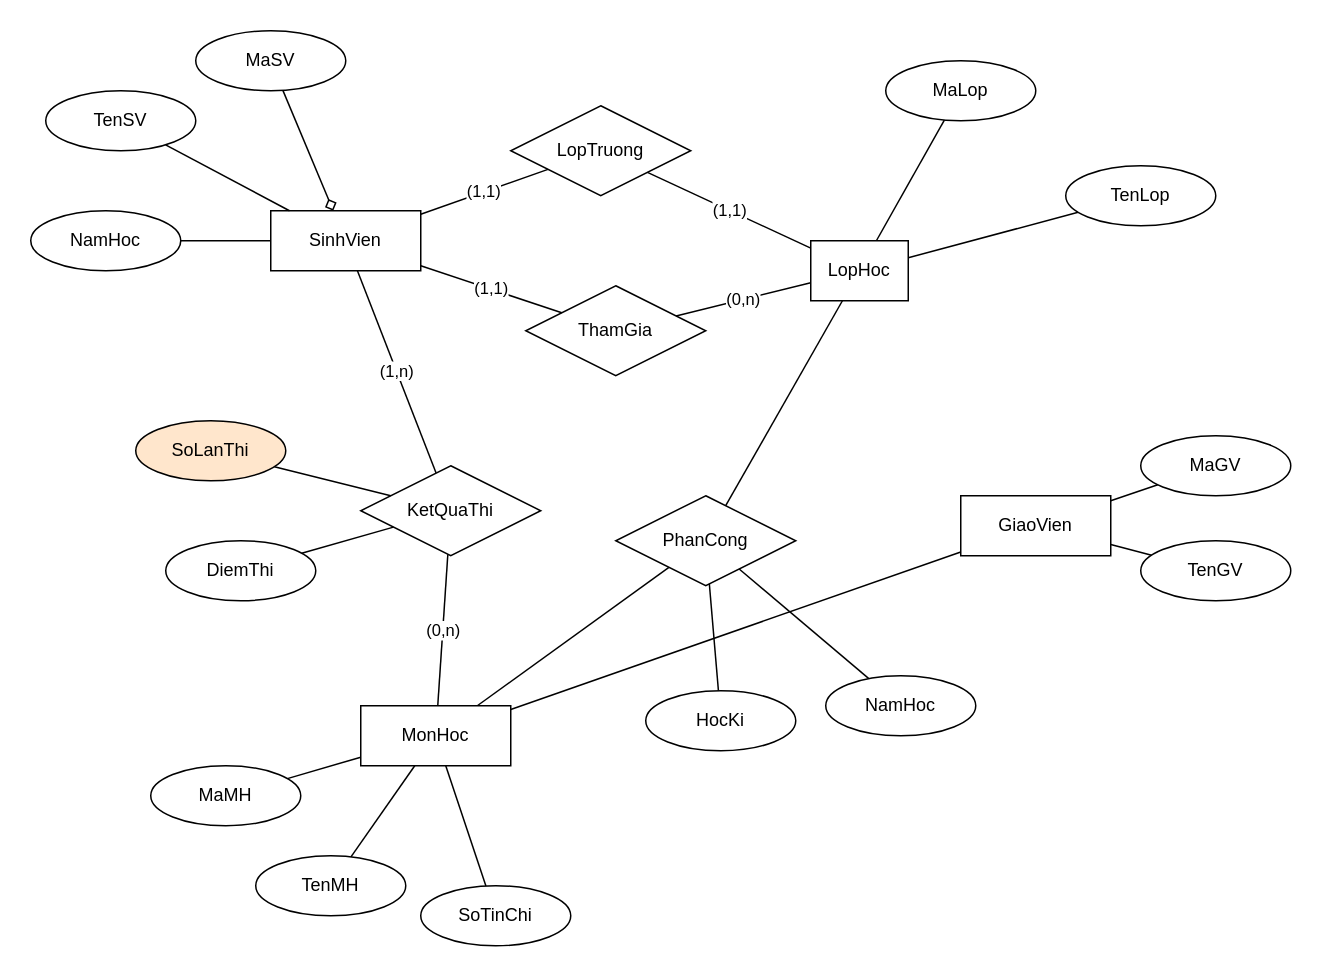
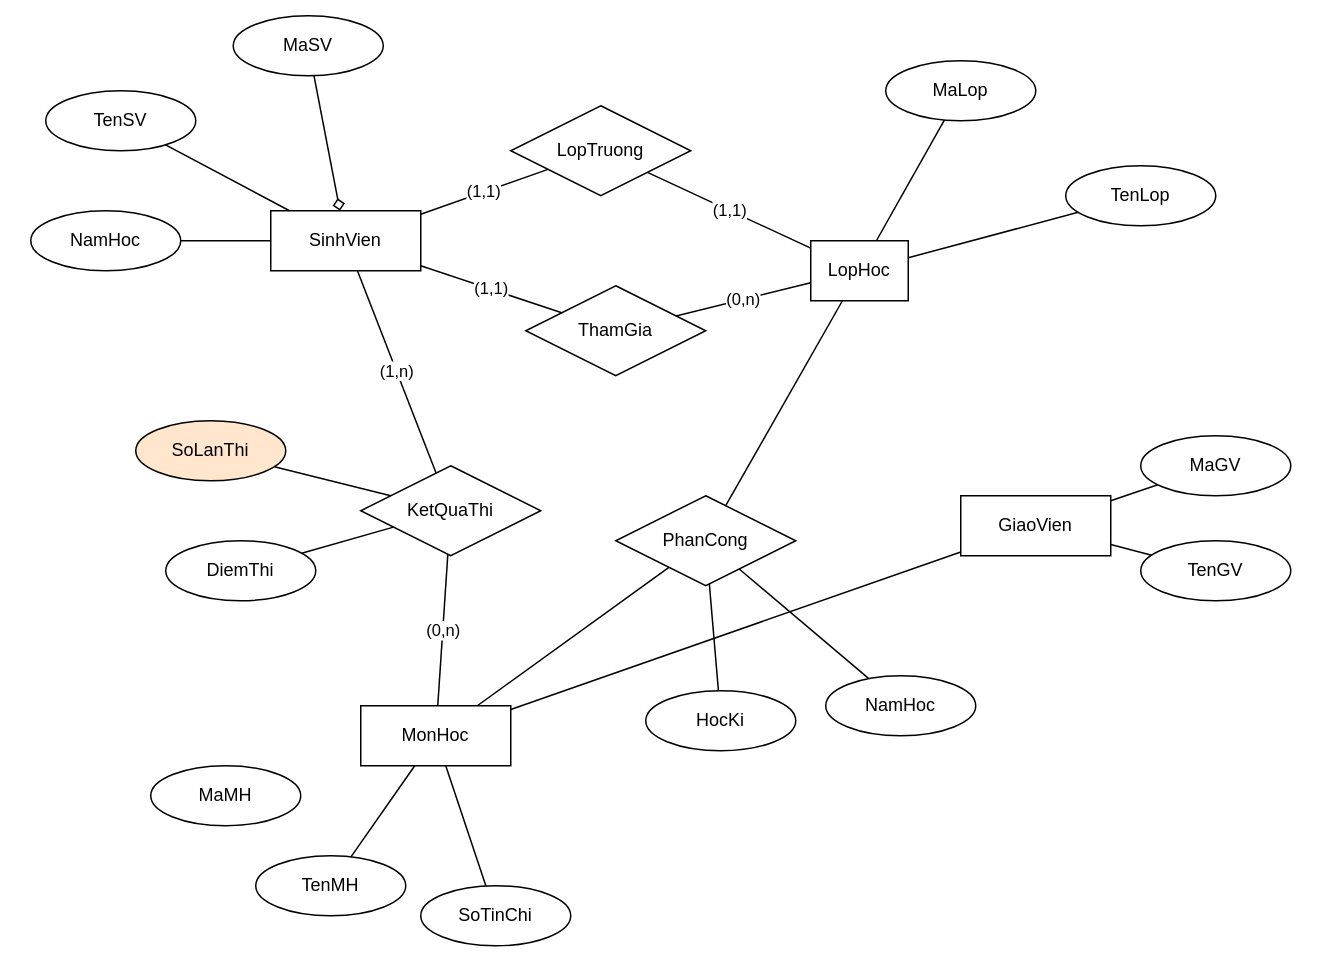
(271, 61) -> (308, 46)
(324, 768) -> none
